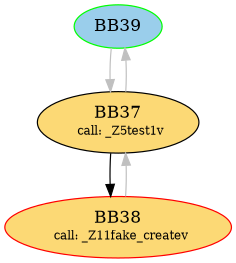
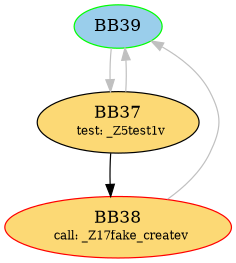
(121, 131) -> (121, 131)
(126, 181) -> (219, 121)
(121, 236) -> (121, 236)
